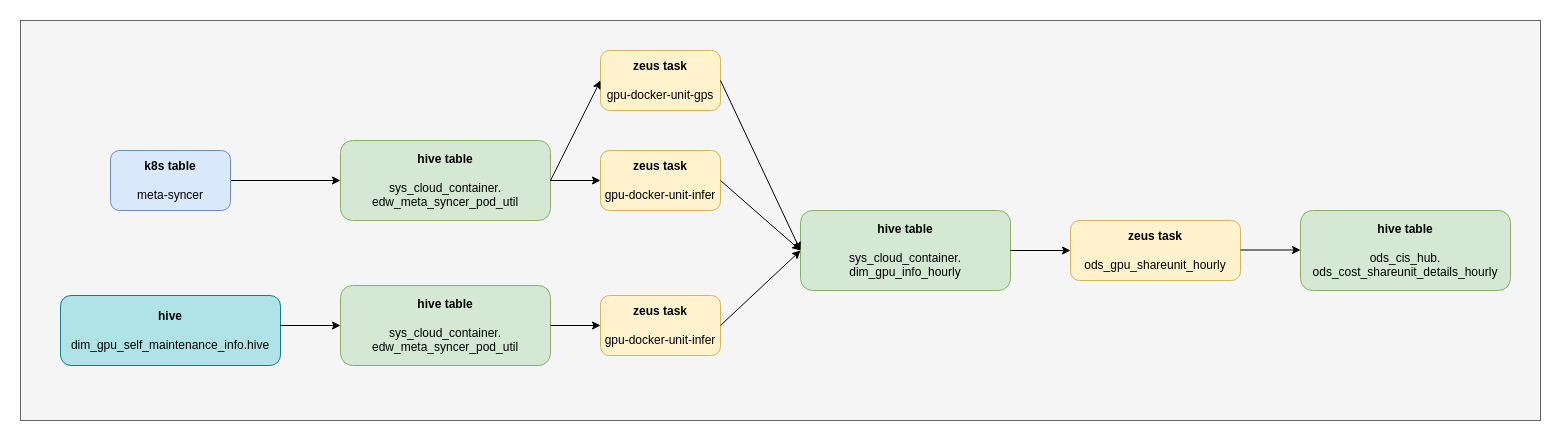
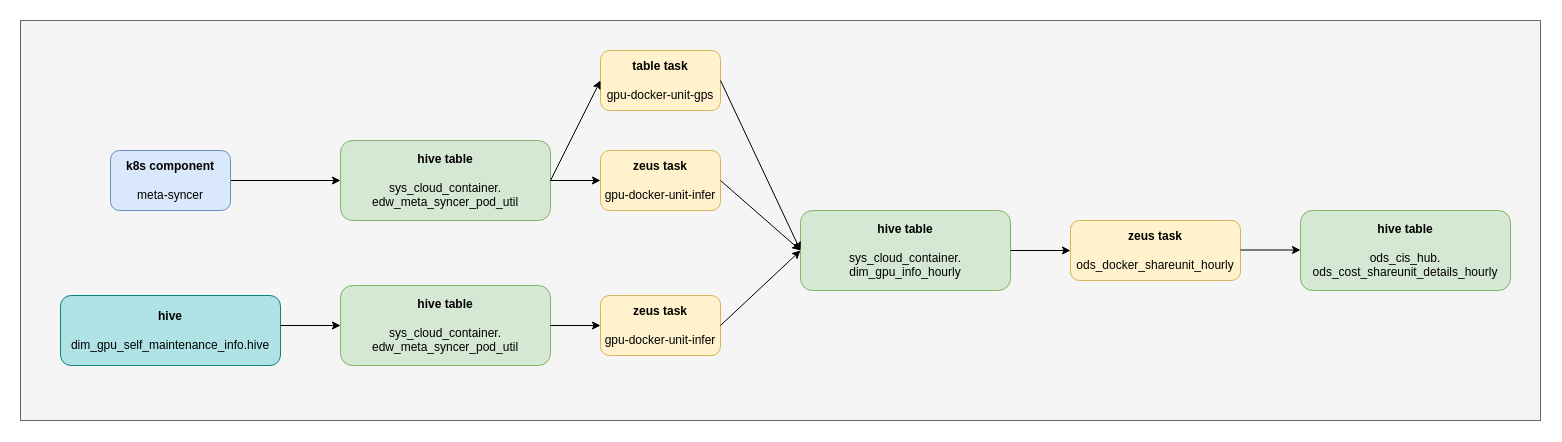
(661, 81) -> (661, 81)
(171, 181) -> (171, 181)
(1156, 251) -> (1156, 251)
